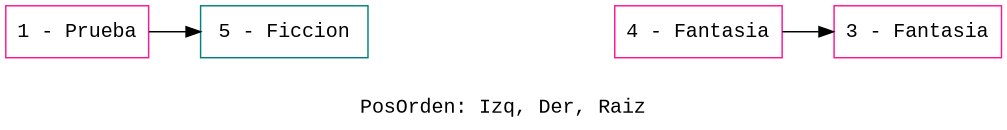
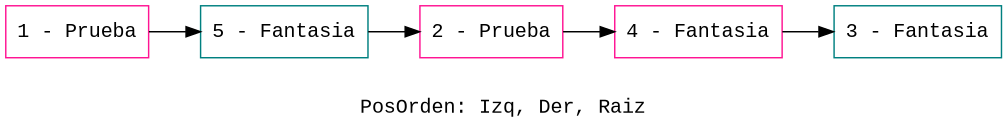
(284, 32) -> (284, 32)
none -> (491, 32)
(918, 32) -> (918, 32)
